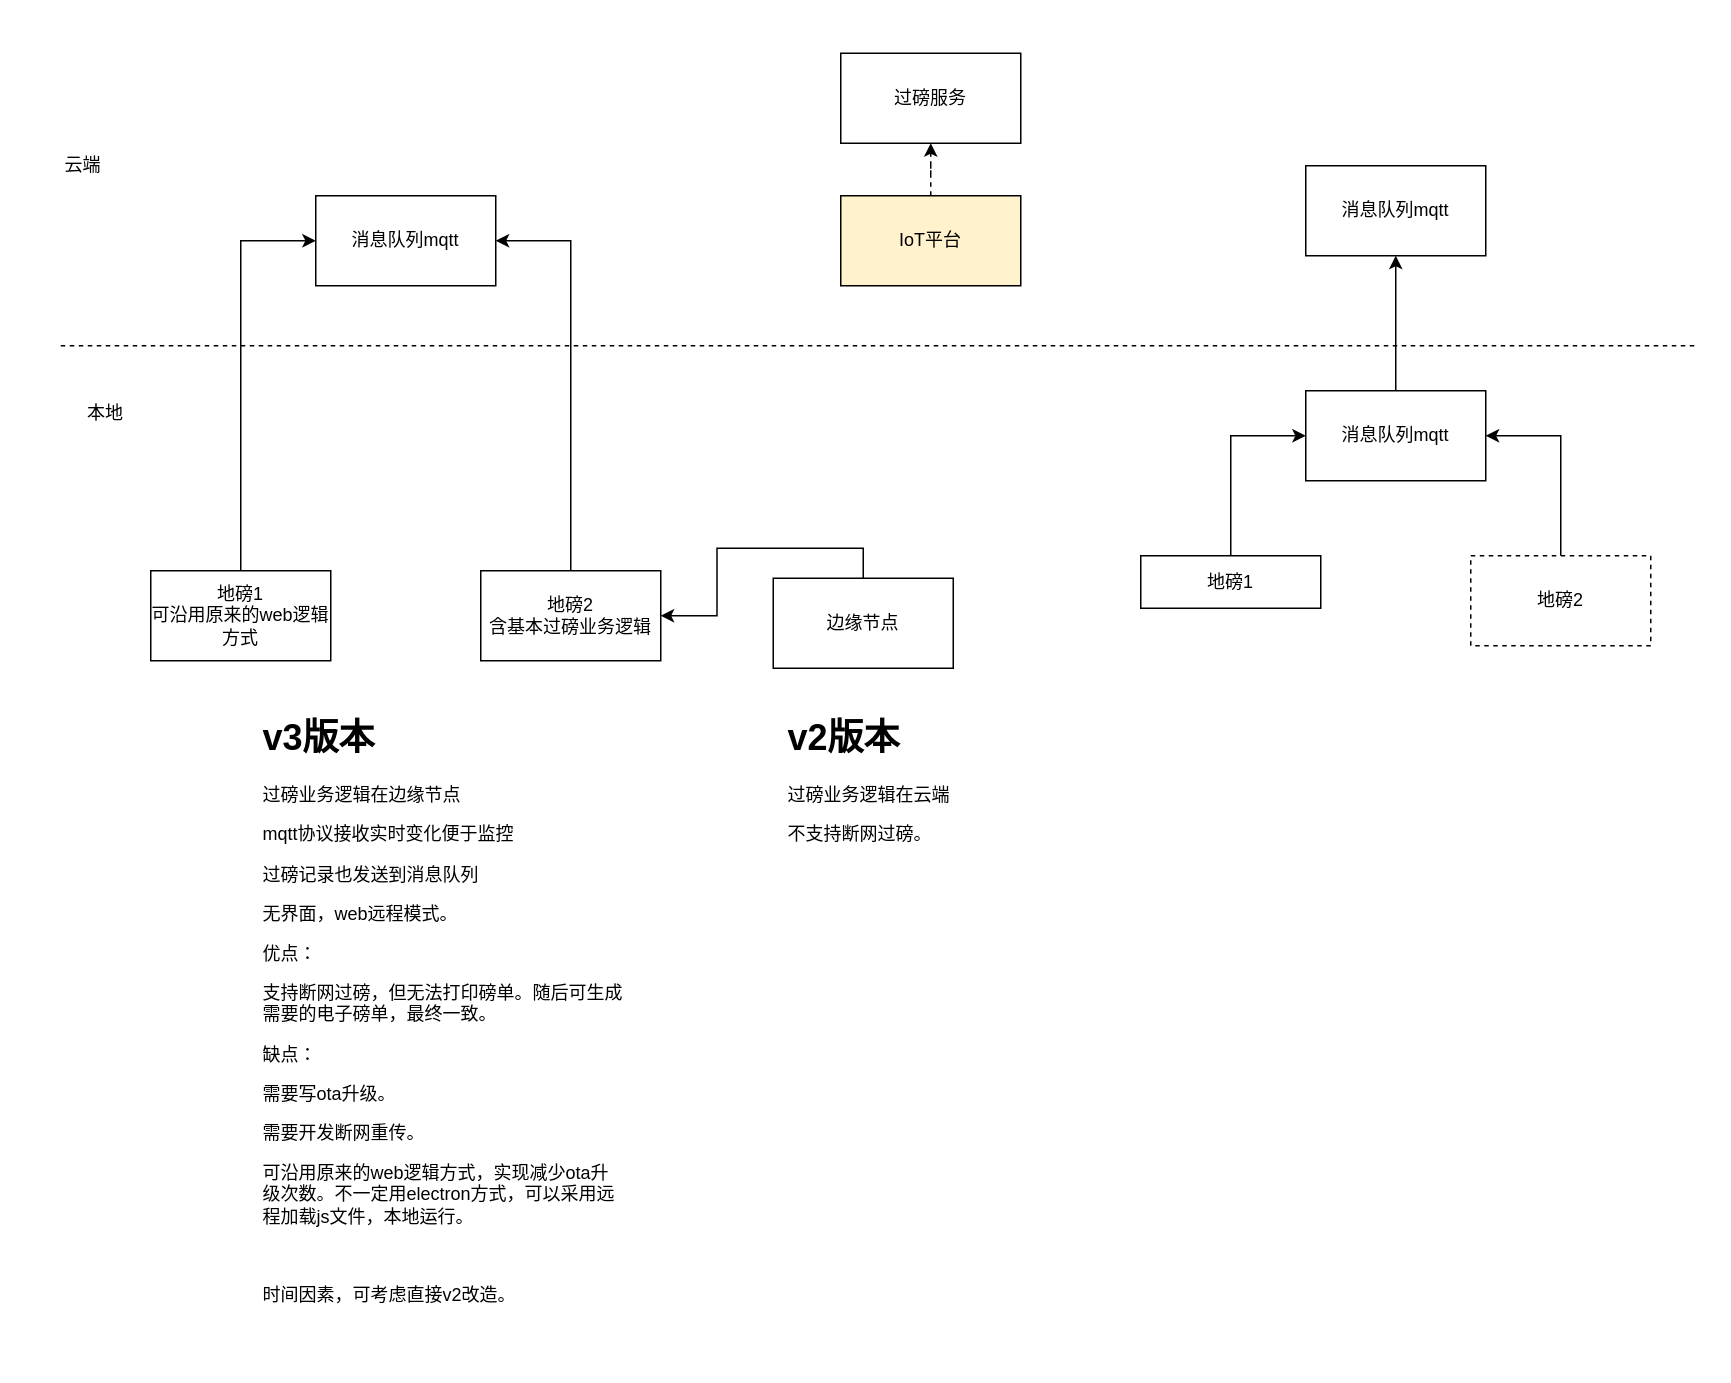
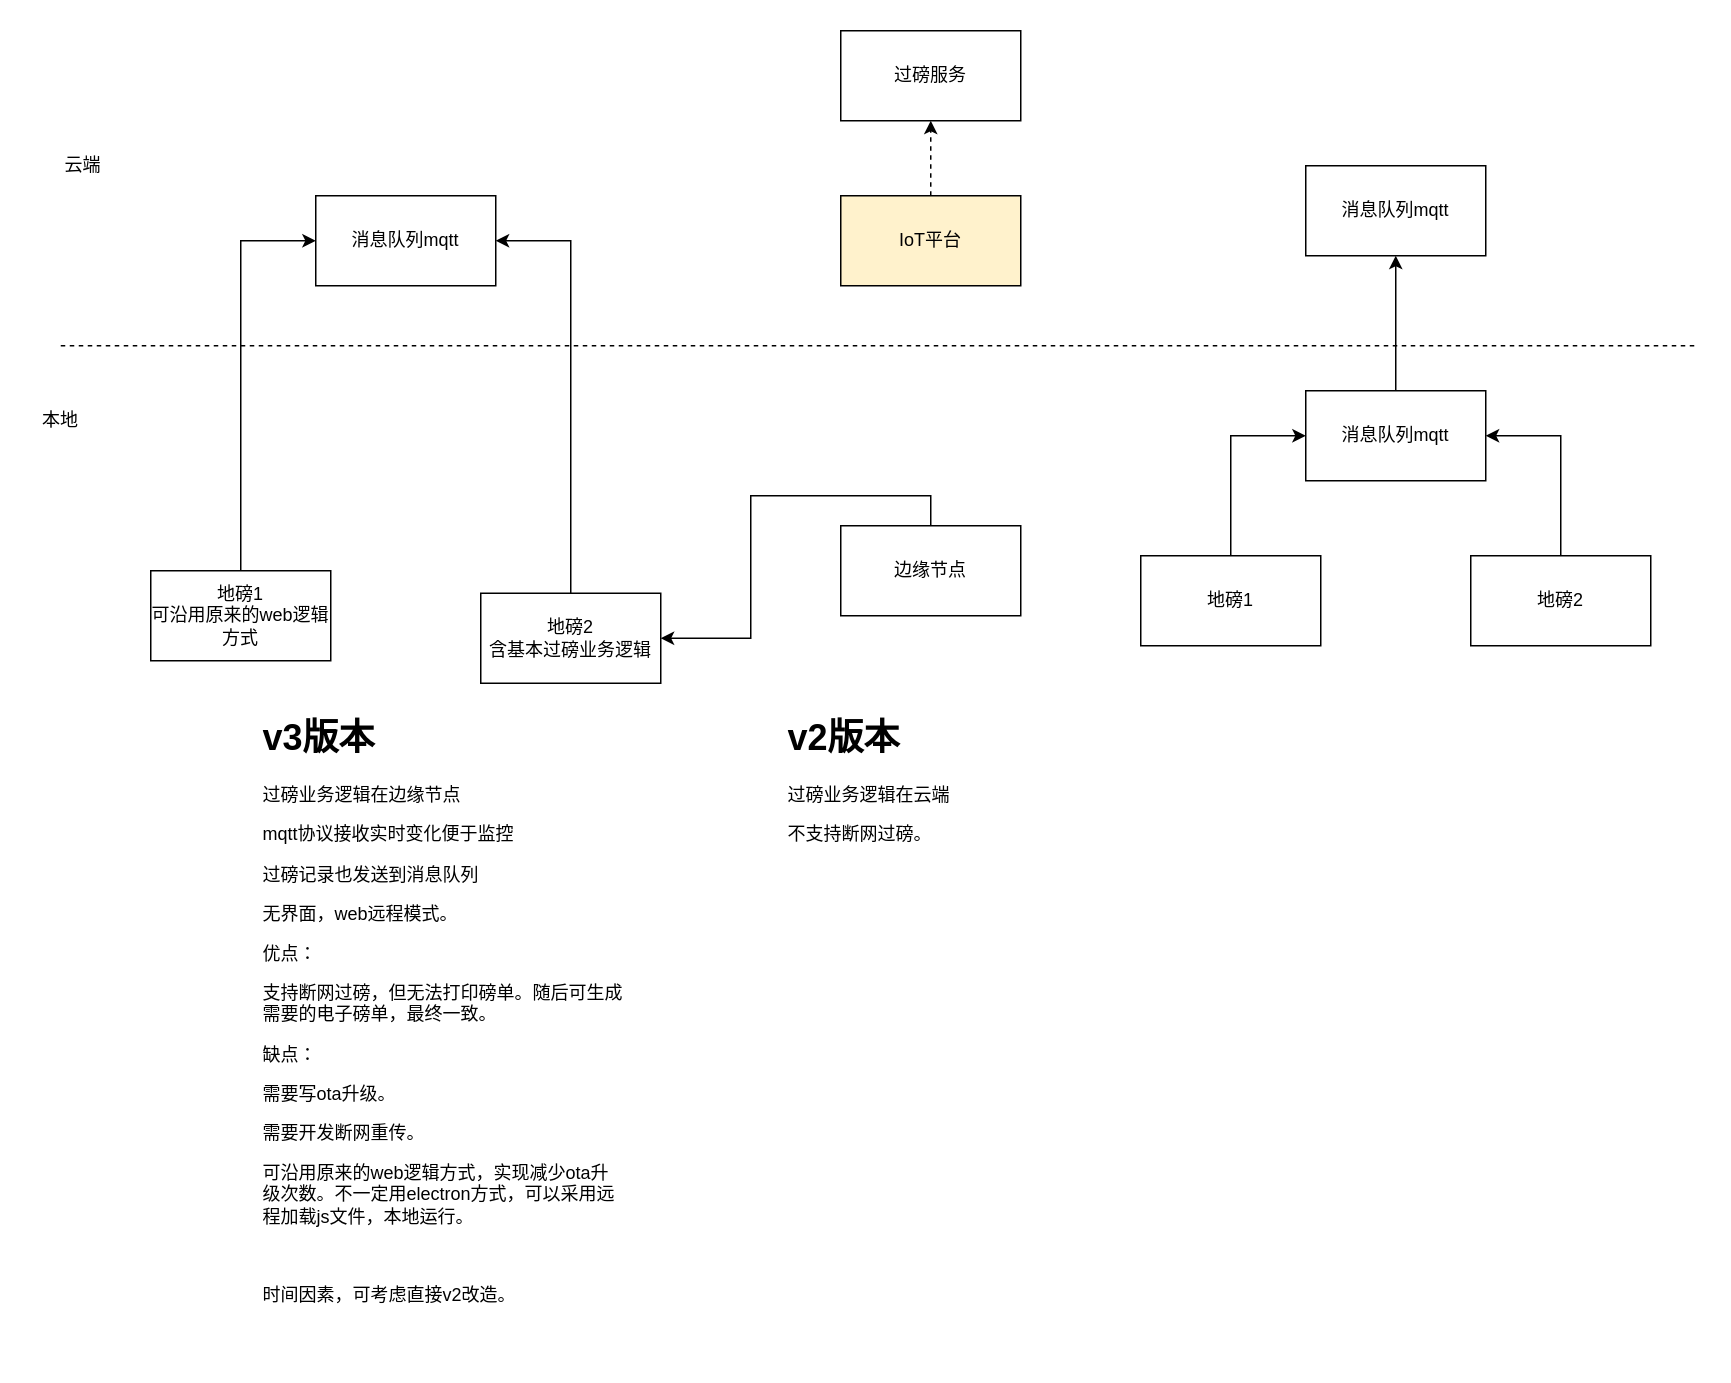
(931, 98) -> (931, 76)
(106, 413) -> (61, 421)
(1231, 582) -> (1231, 601)
(1561, 601) -> (1561, 601)
(571, 616) -> (571, 638)
(863, 623) -> (931, 571)
